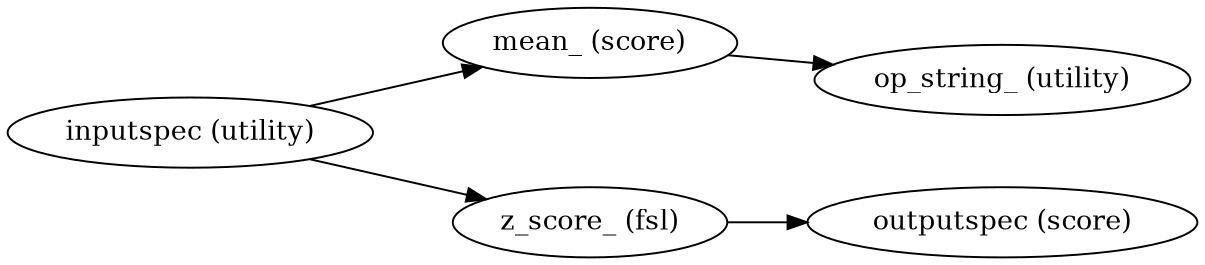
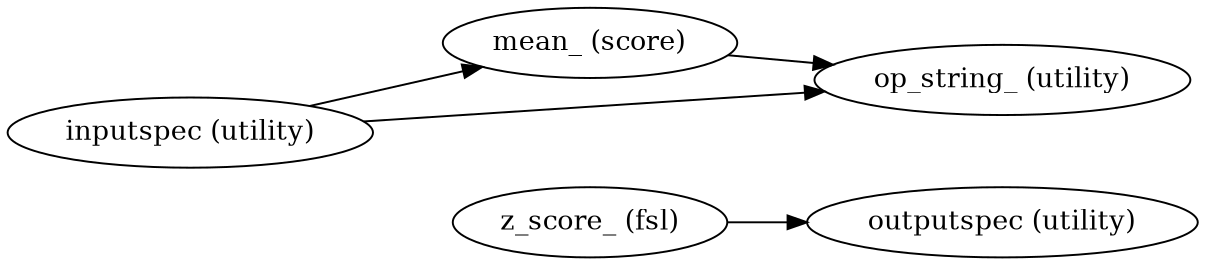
(388, 177) -> (584, 107)
(1002, 222) -> (1002, 222)
